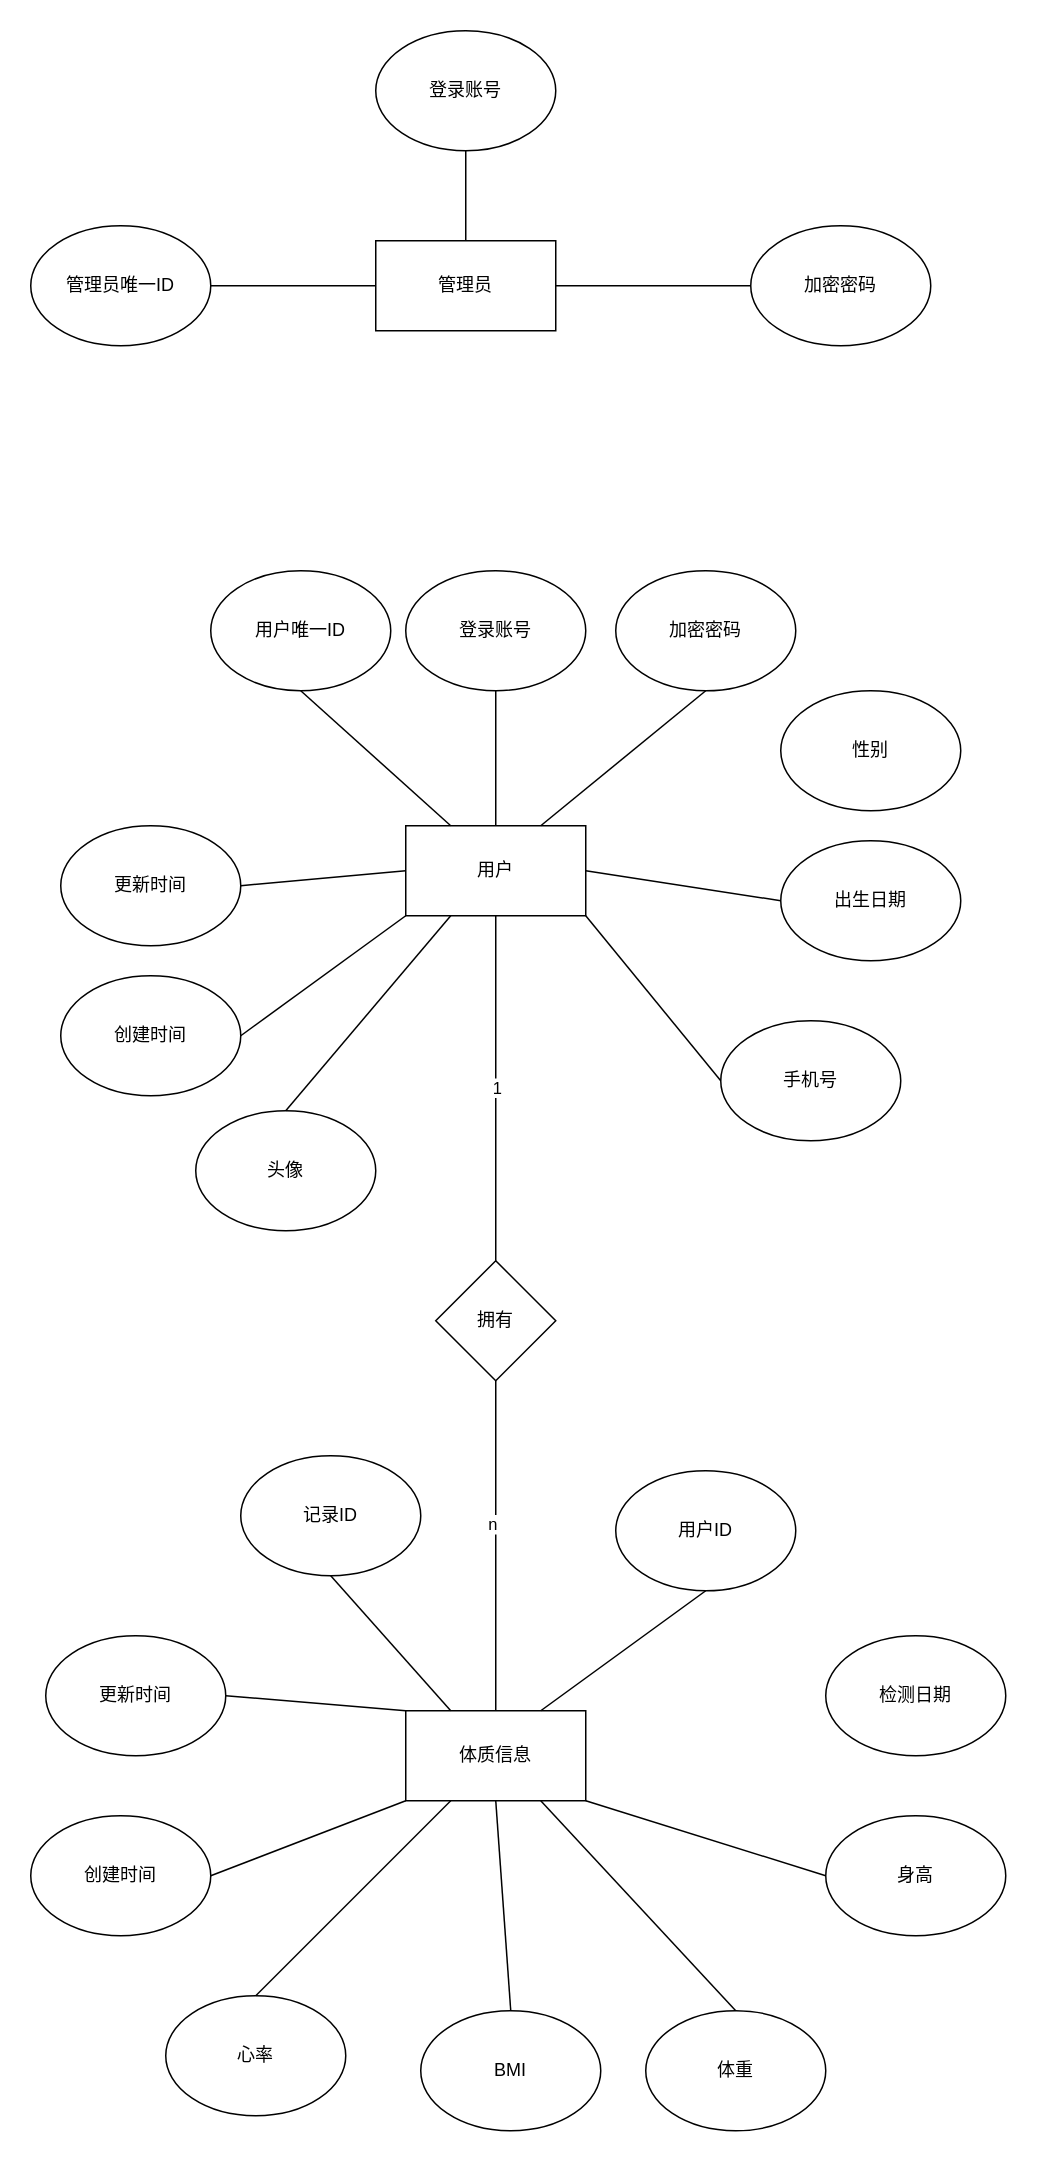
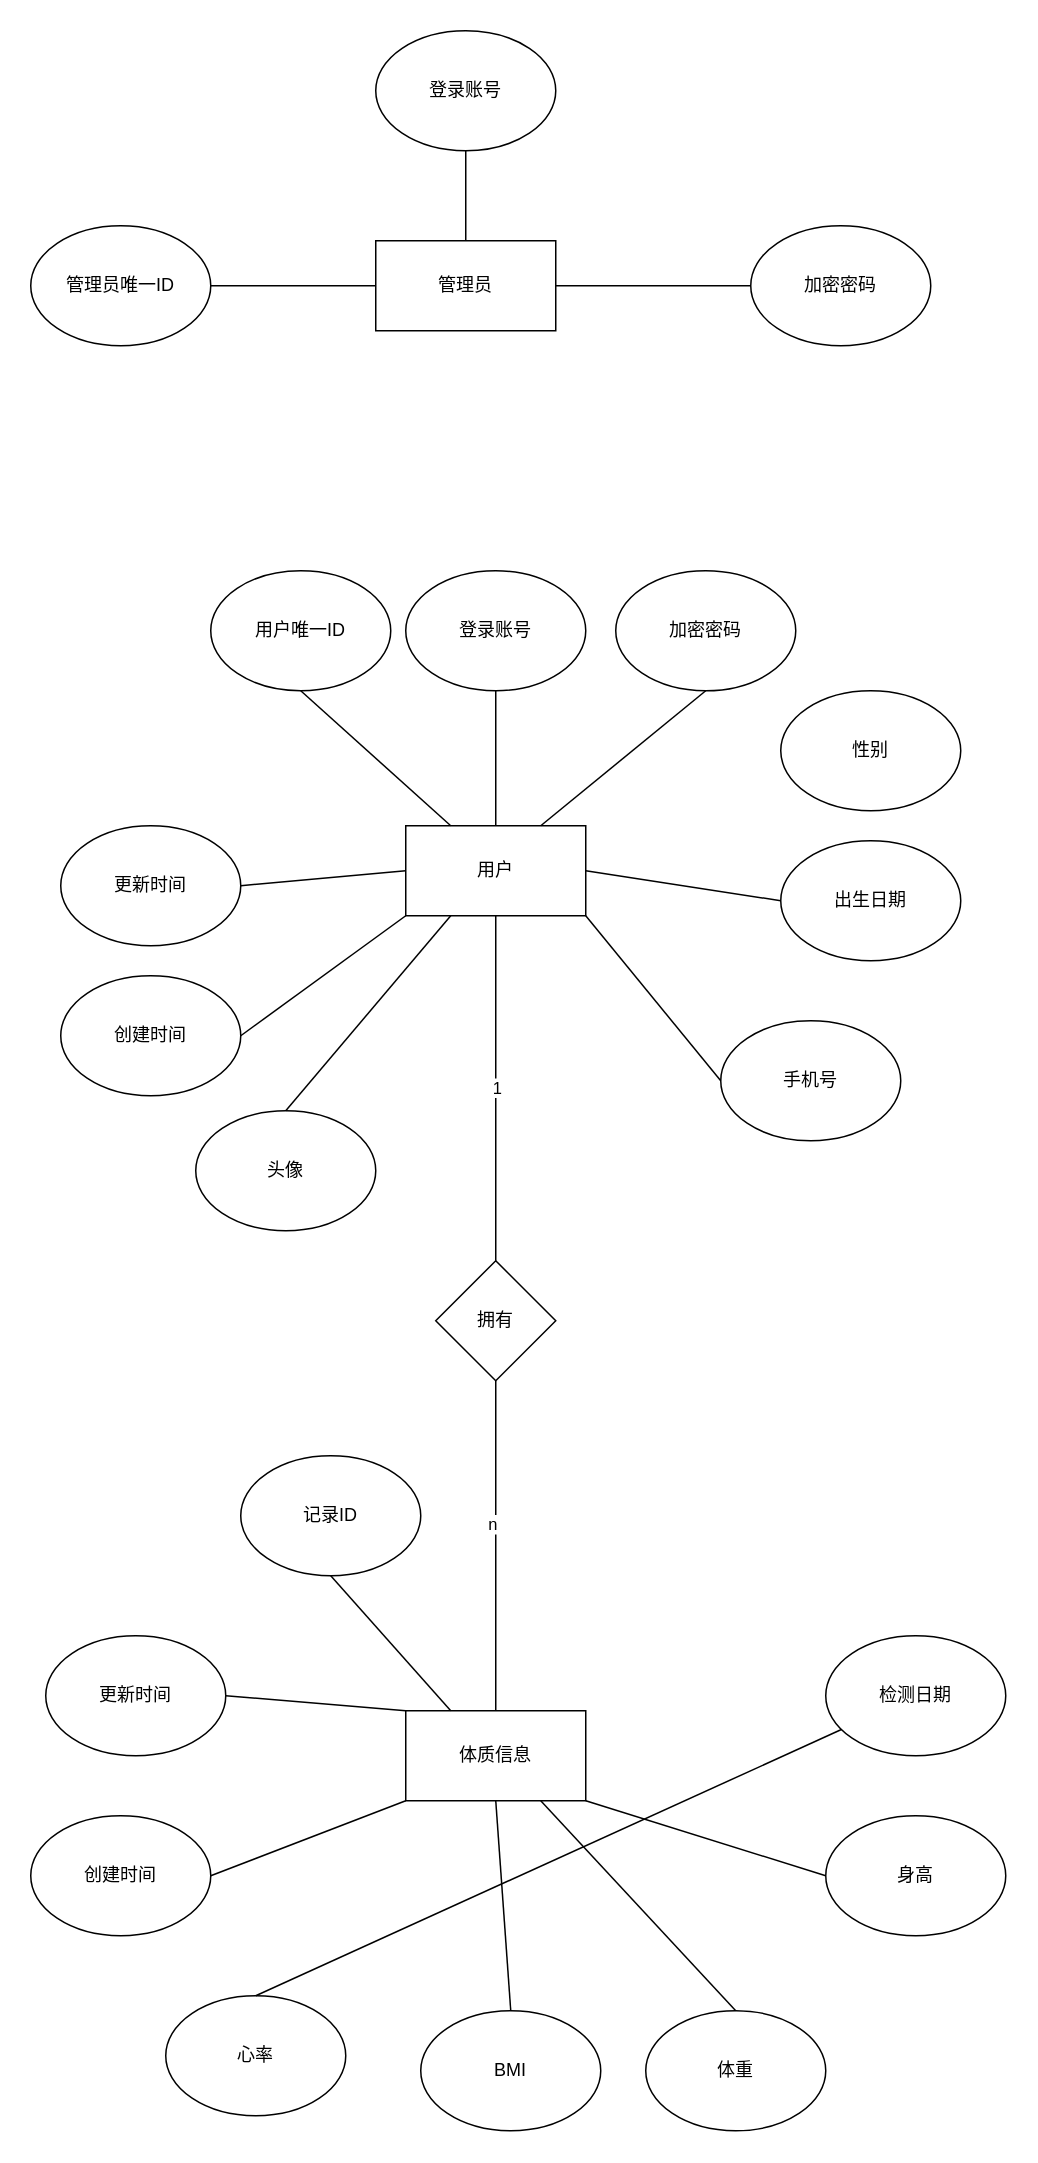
(706, 1531) -> none
(623, 1651) -> none
(353, 1899) -> (548, 1863)
